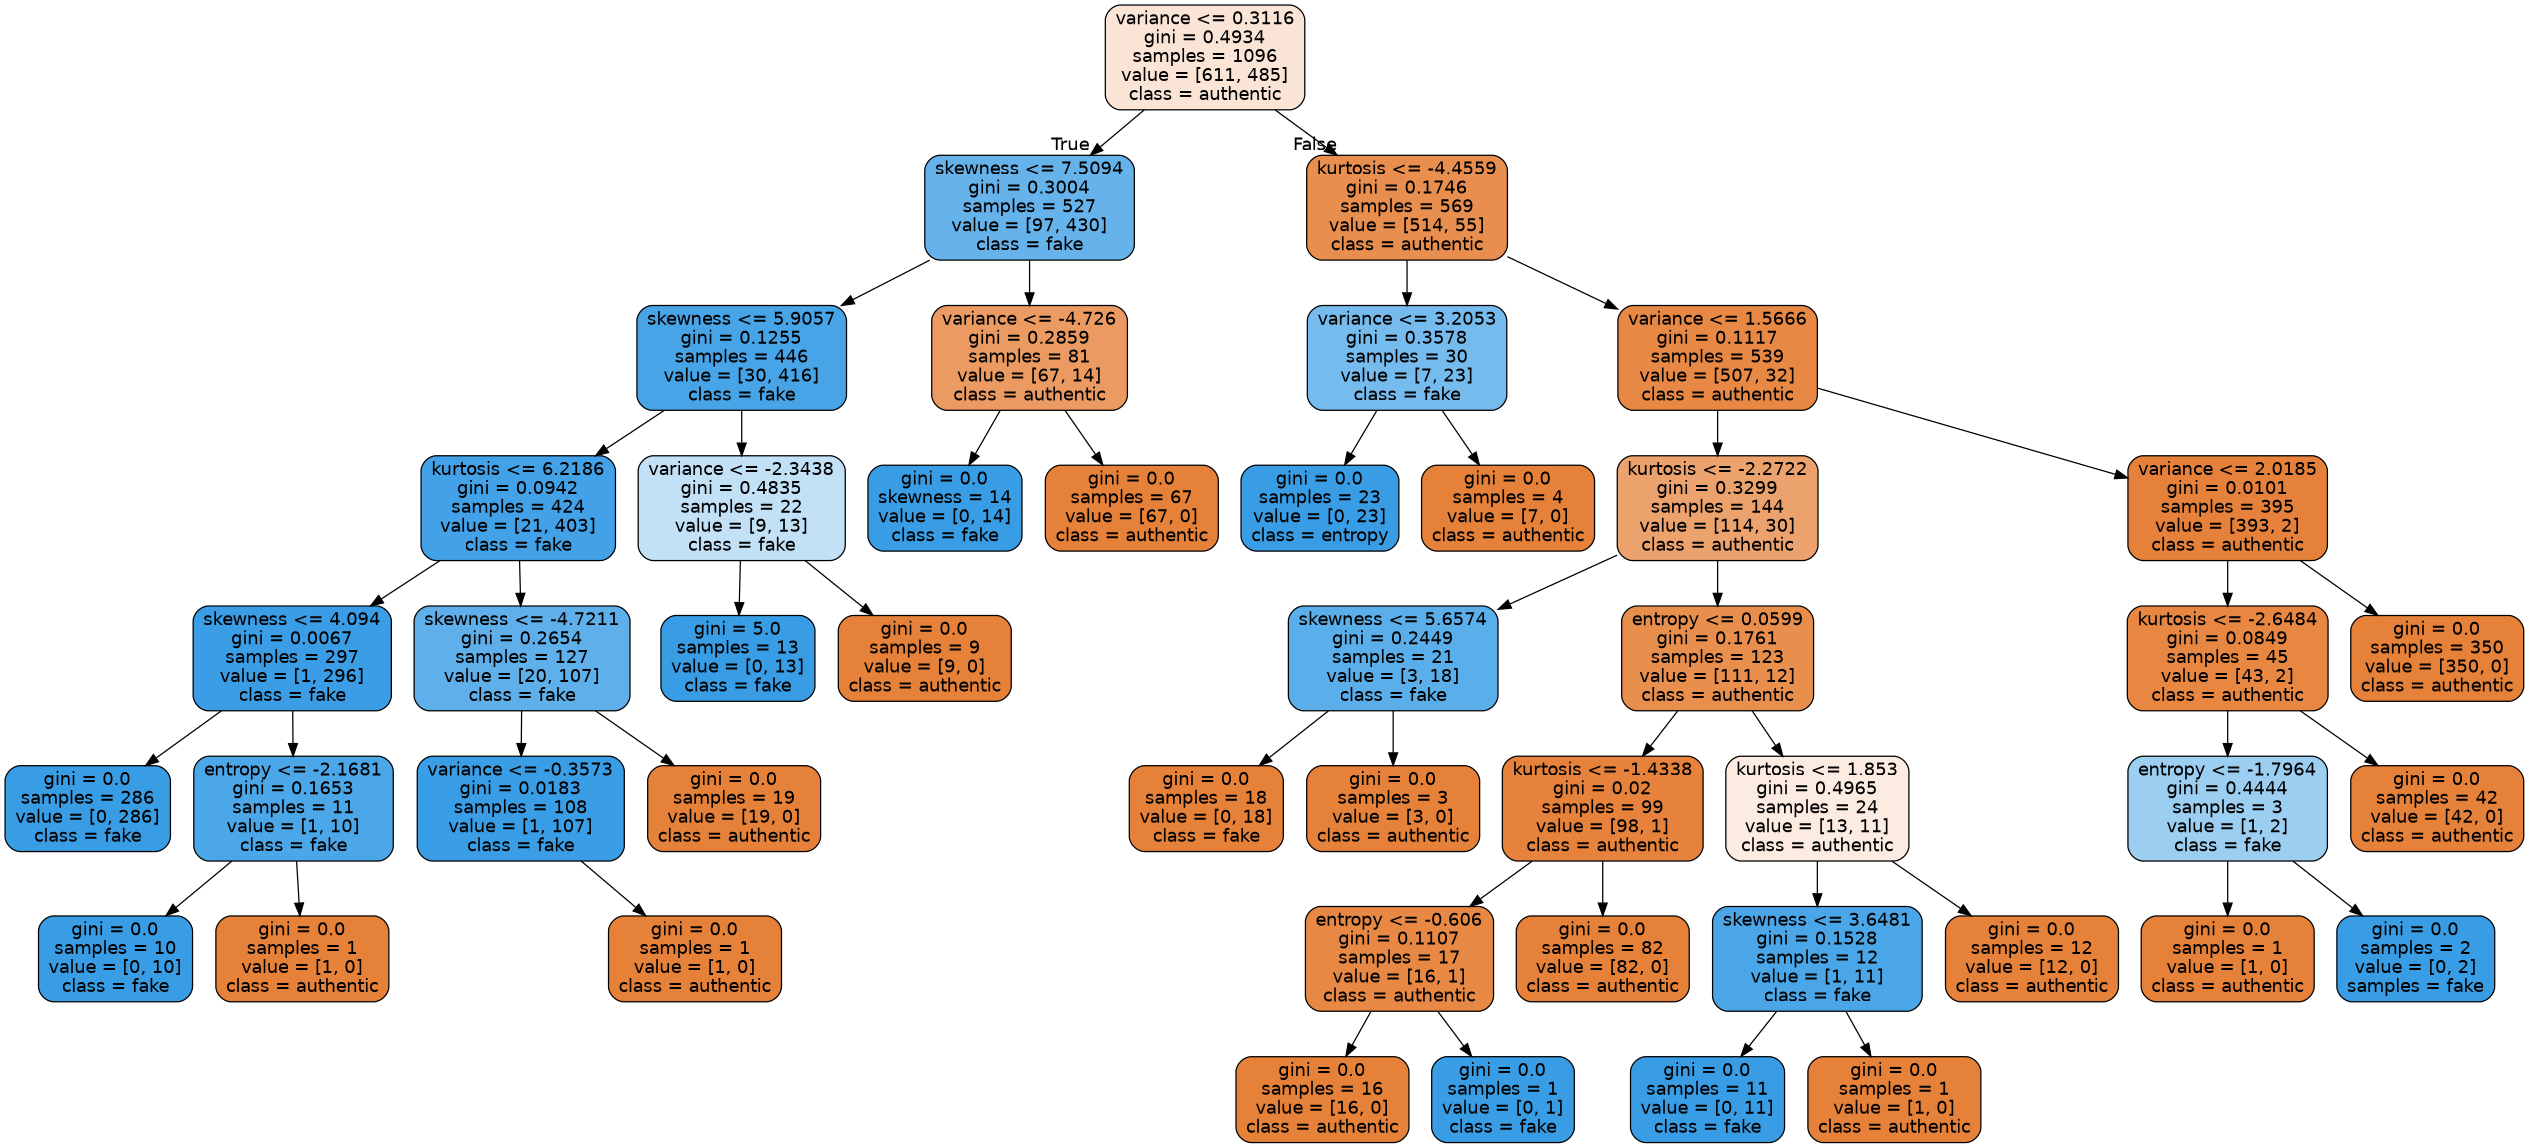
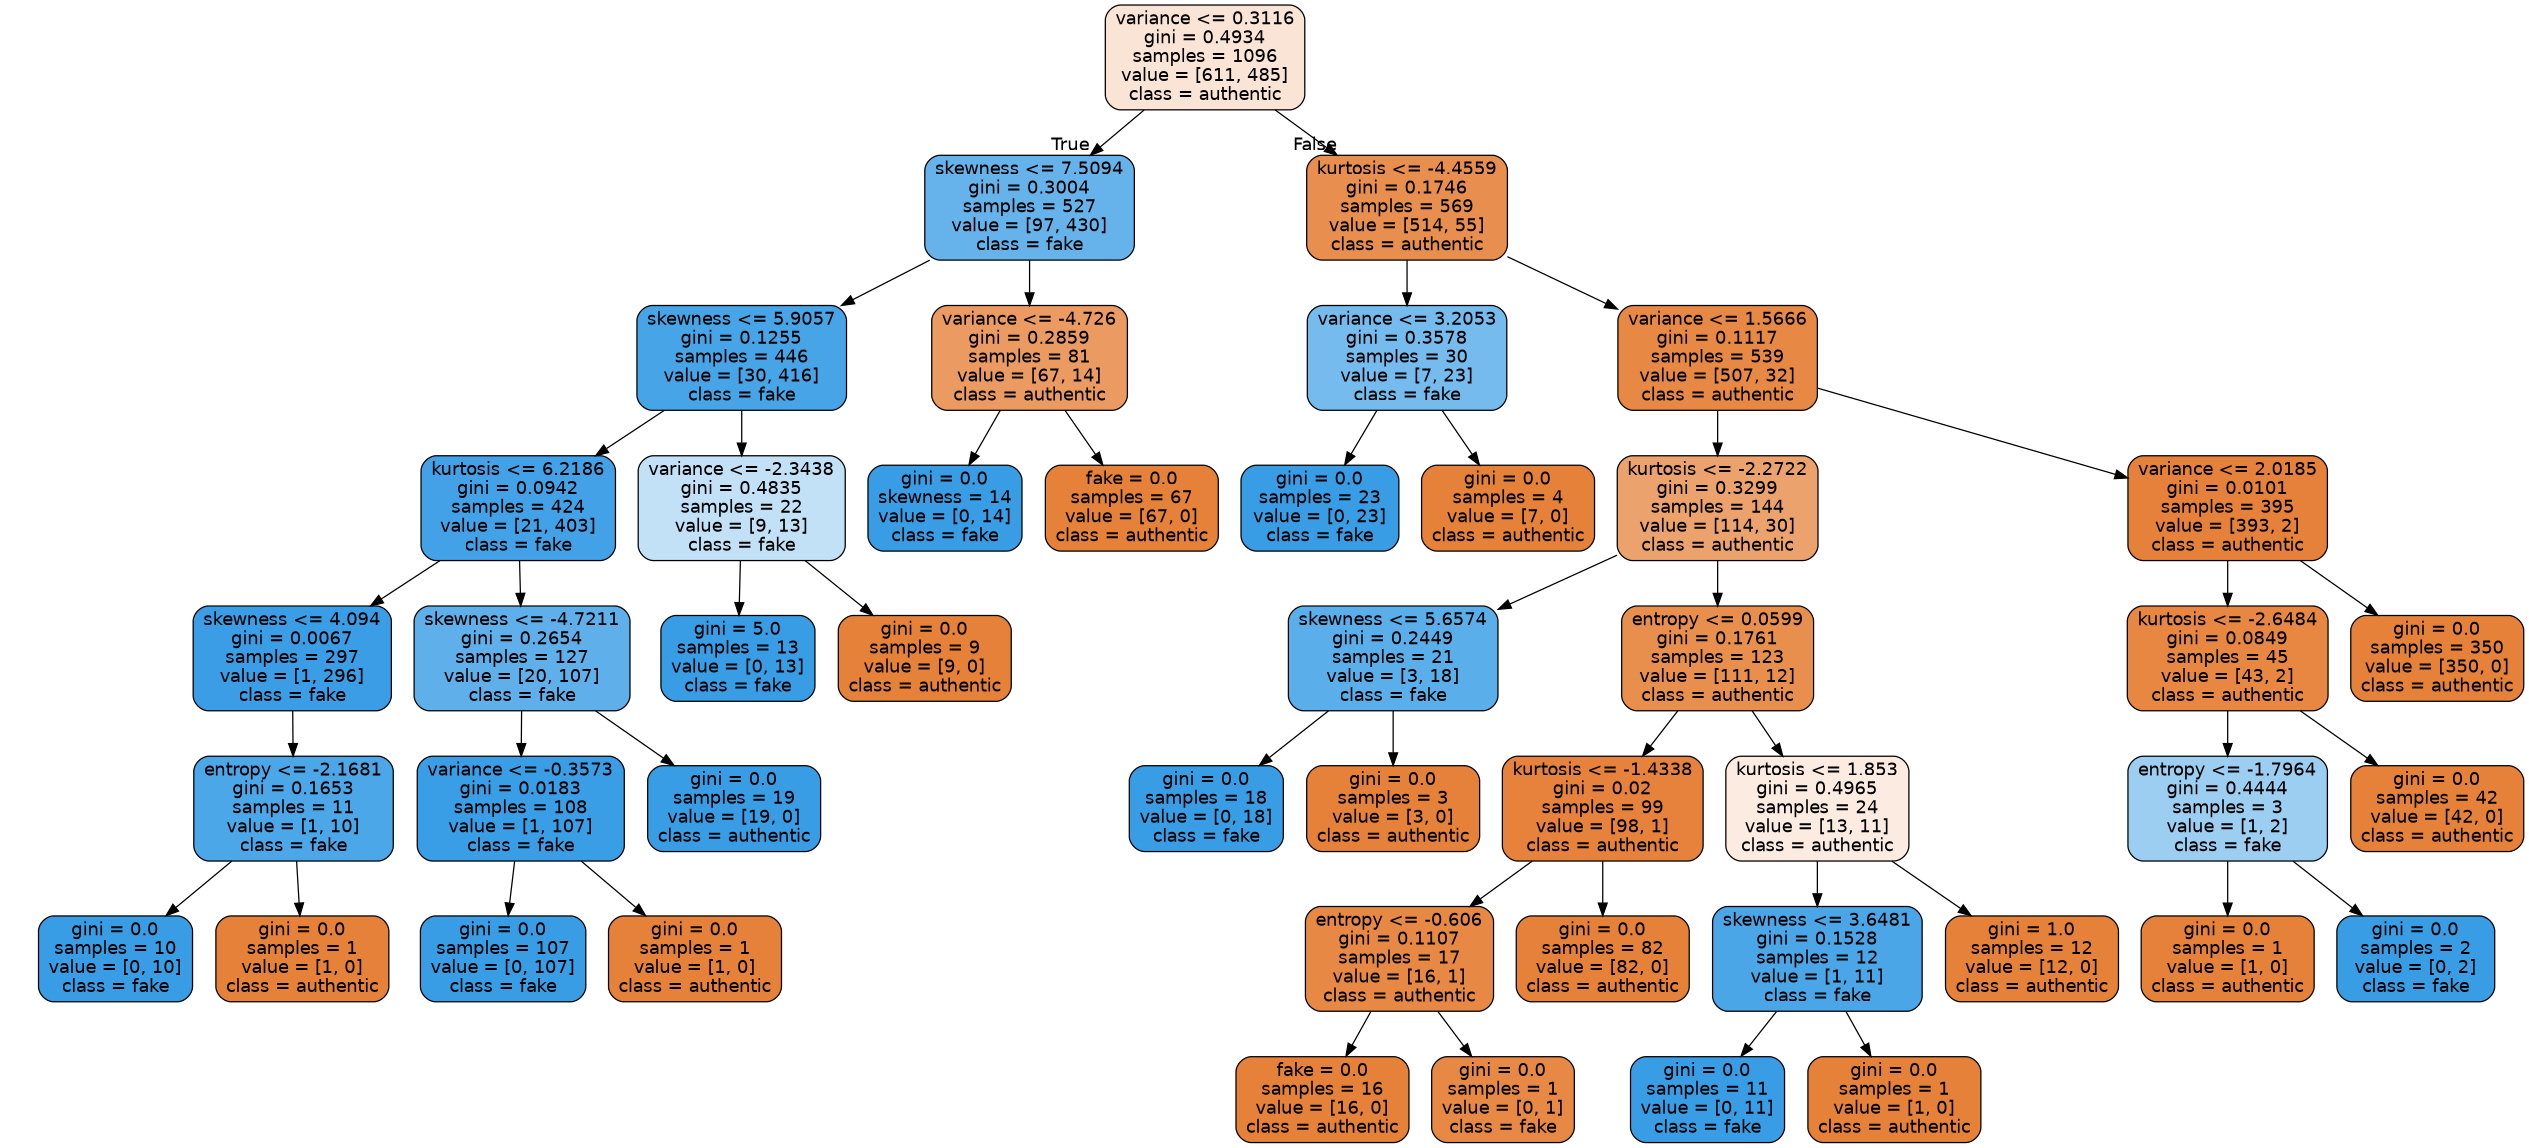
(1132, 508) -> (1132, 508)
(1320, 508) -> (1320, 508)
(88, 809) -> none
(734, 809) -> (734, 809)
(1206, 809) -> (1206, 809)
none -> (503, 959)
(2032, 959) -> (2032, 959)
(2416, 959) -> (2416, 959)
(1322, 1100) -> (1322, 1100)
(1503, 1100) -> (1503, 1100)
